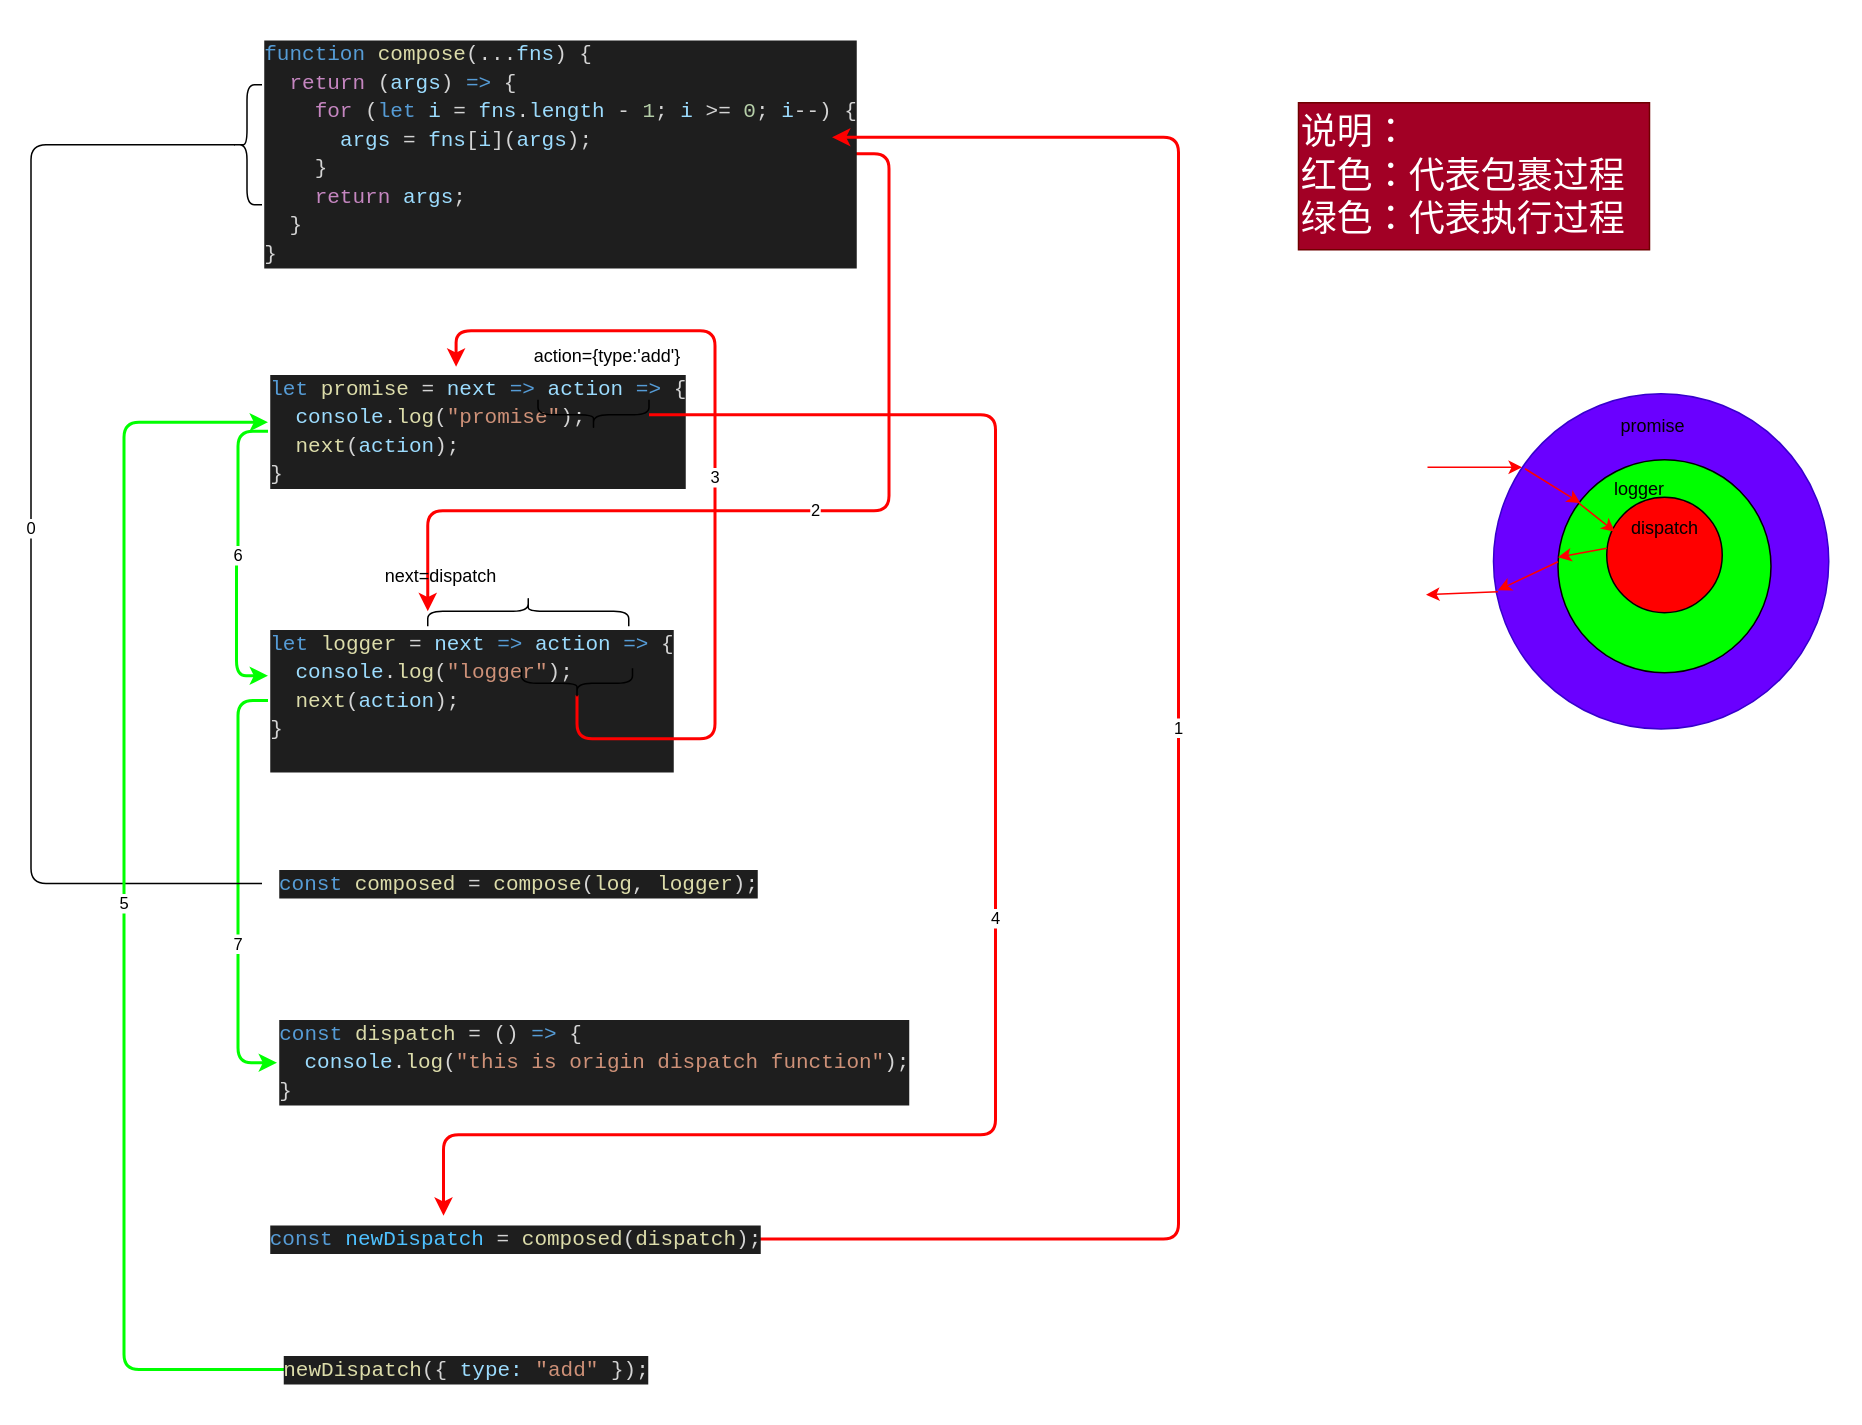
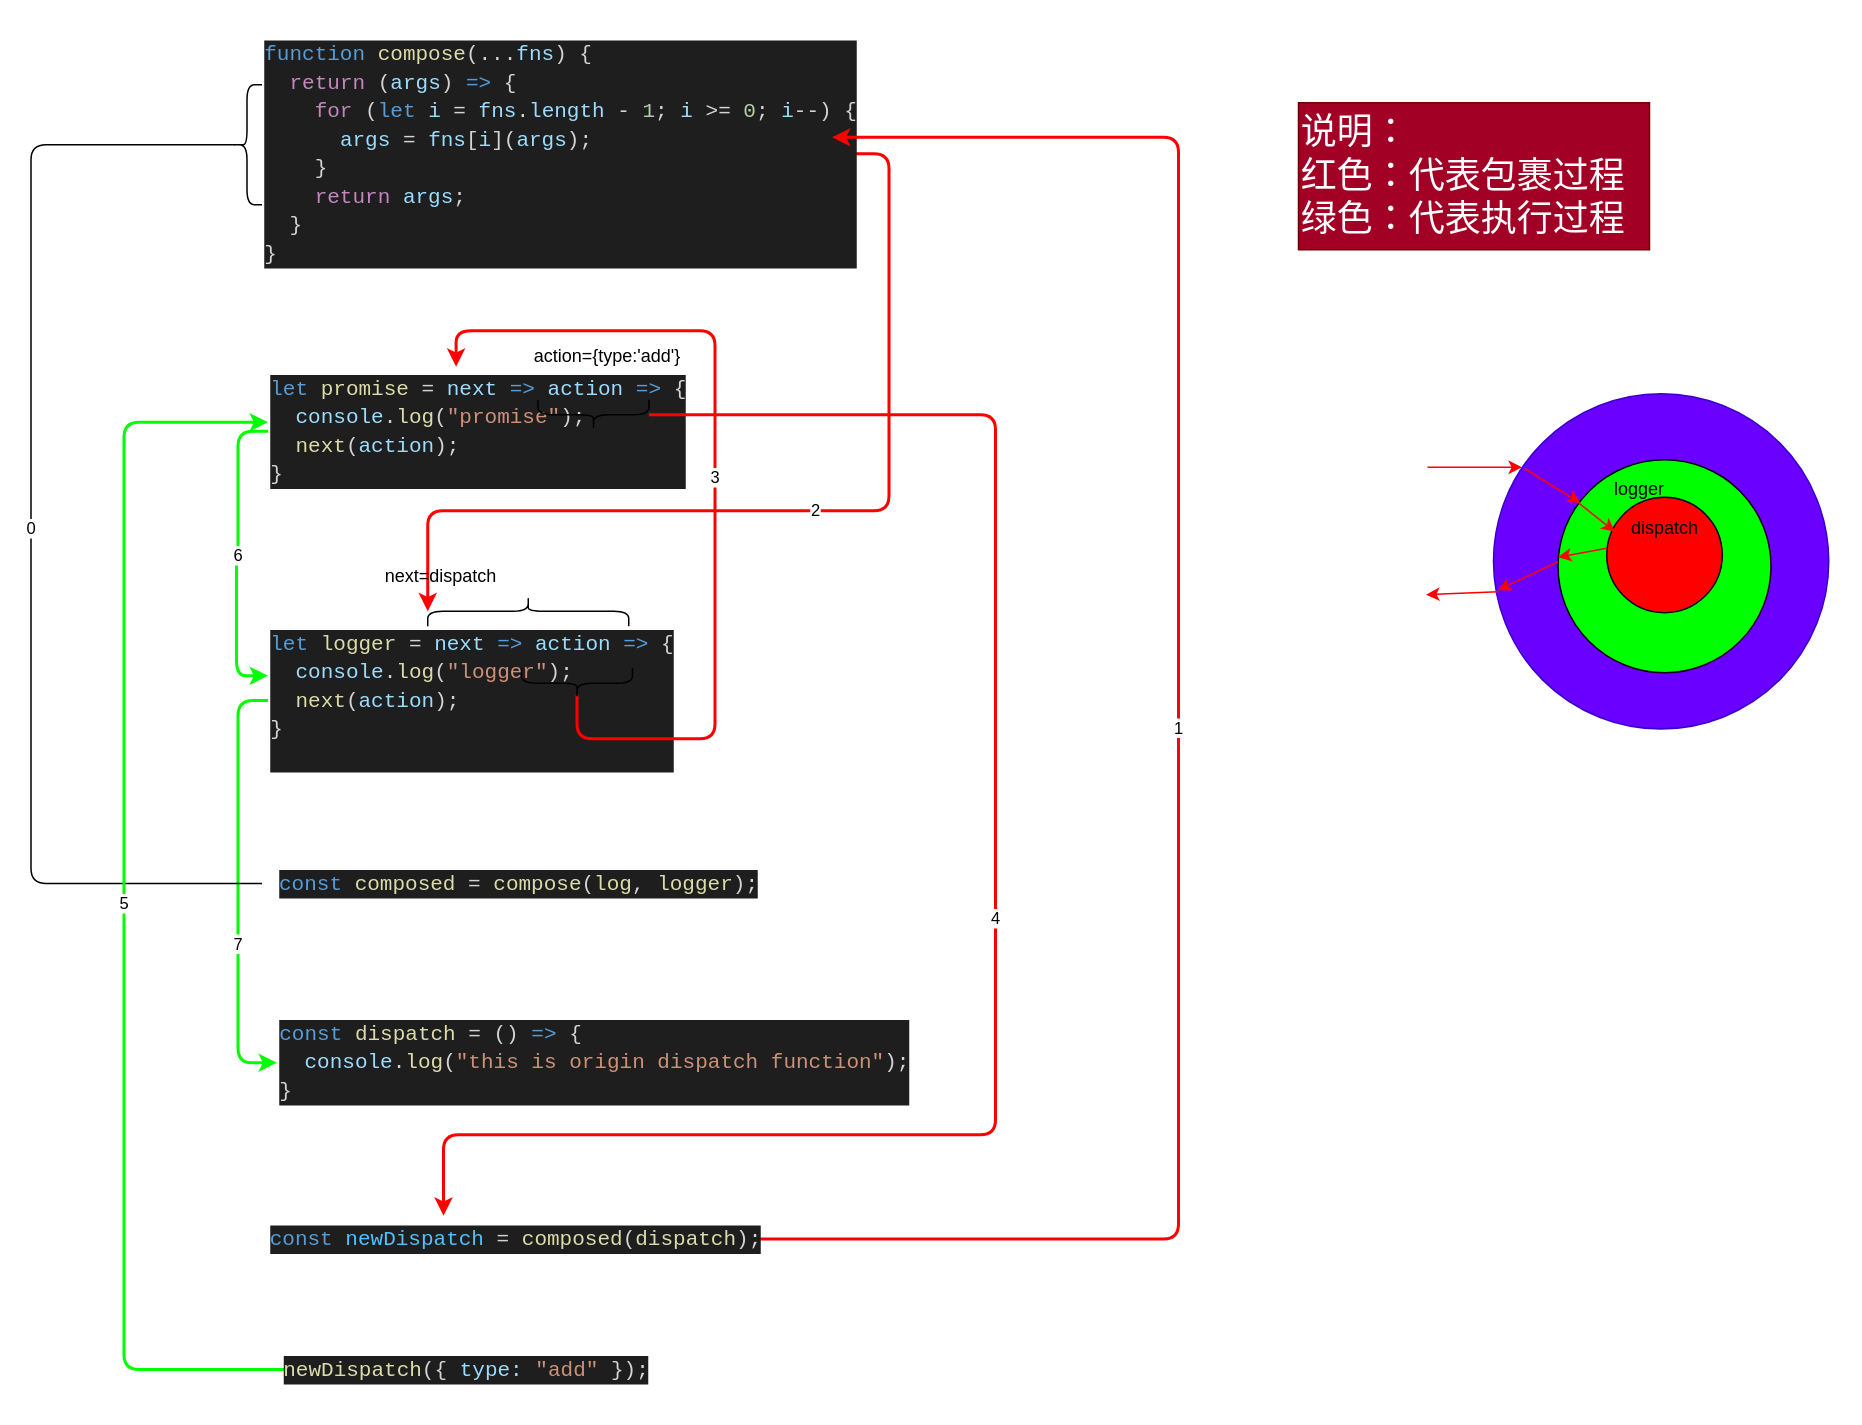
(1652, 427) -> none
